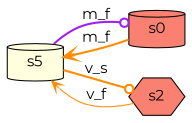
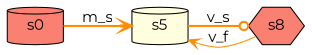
(84, 25) -> none
(96, 38) -> (98, 18)
(157, 97) -> (276, 26)
